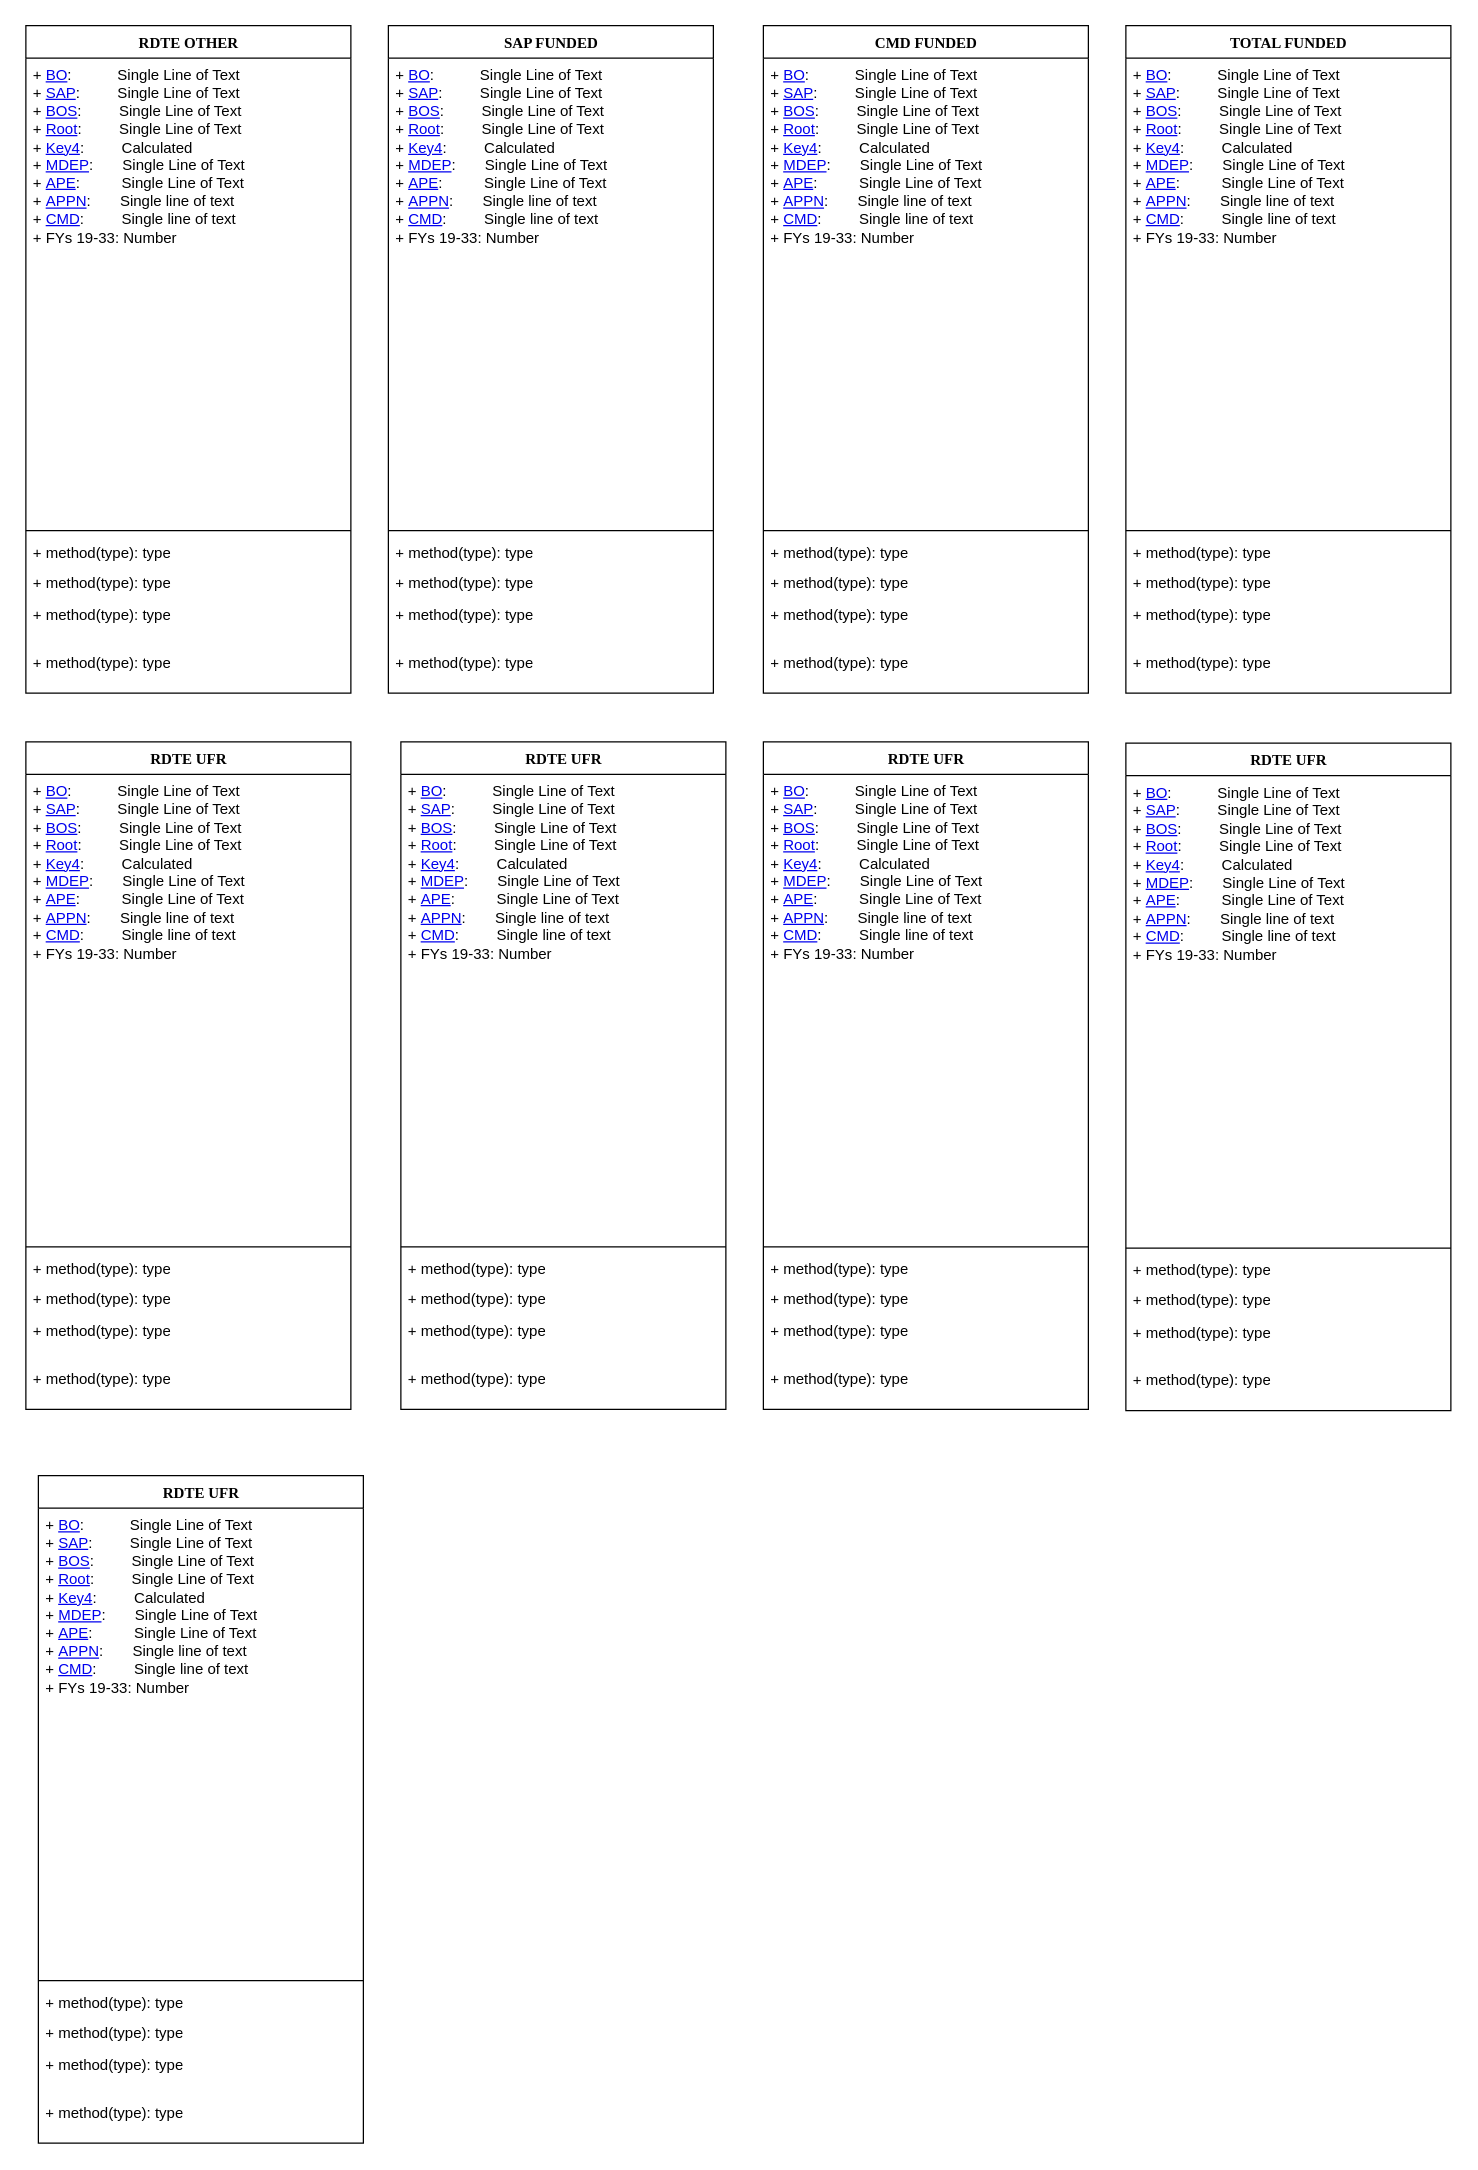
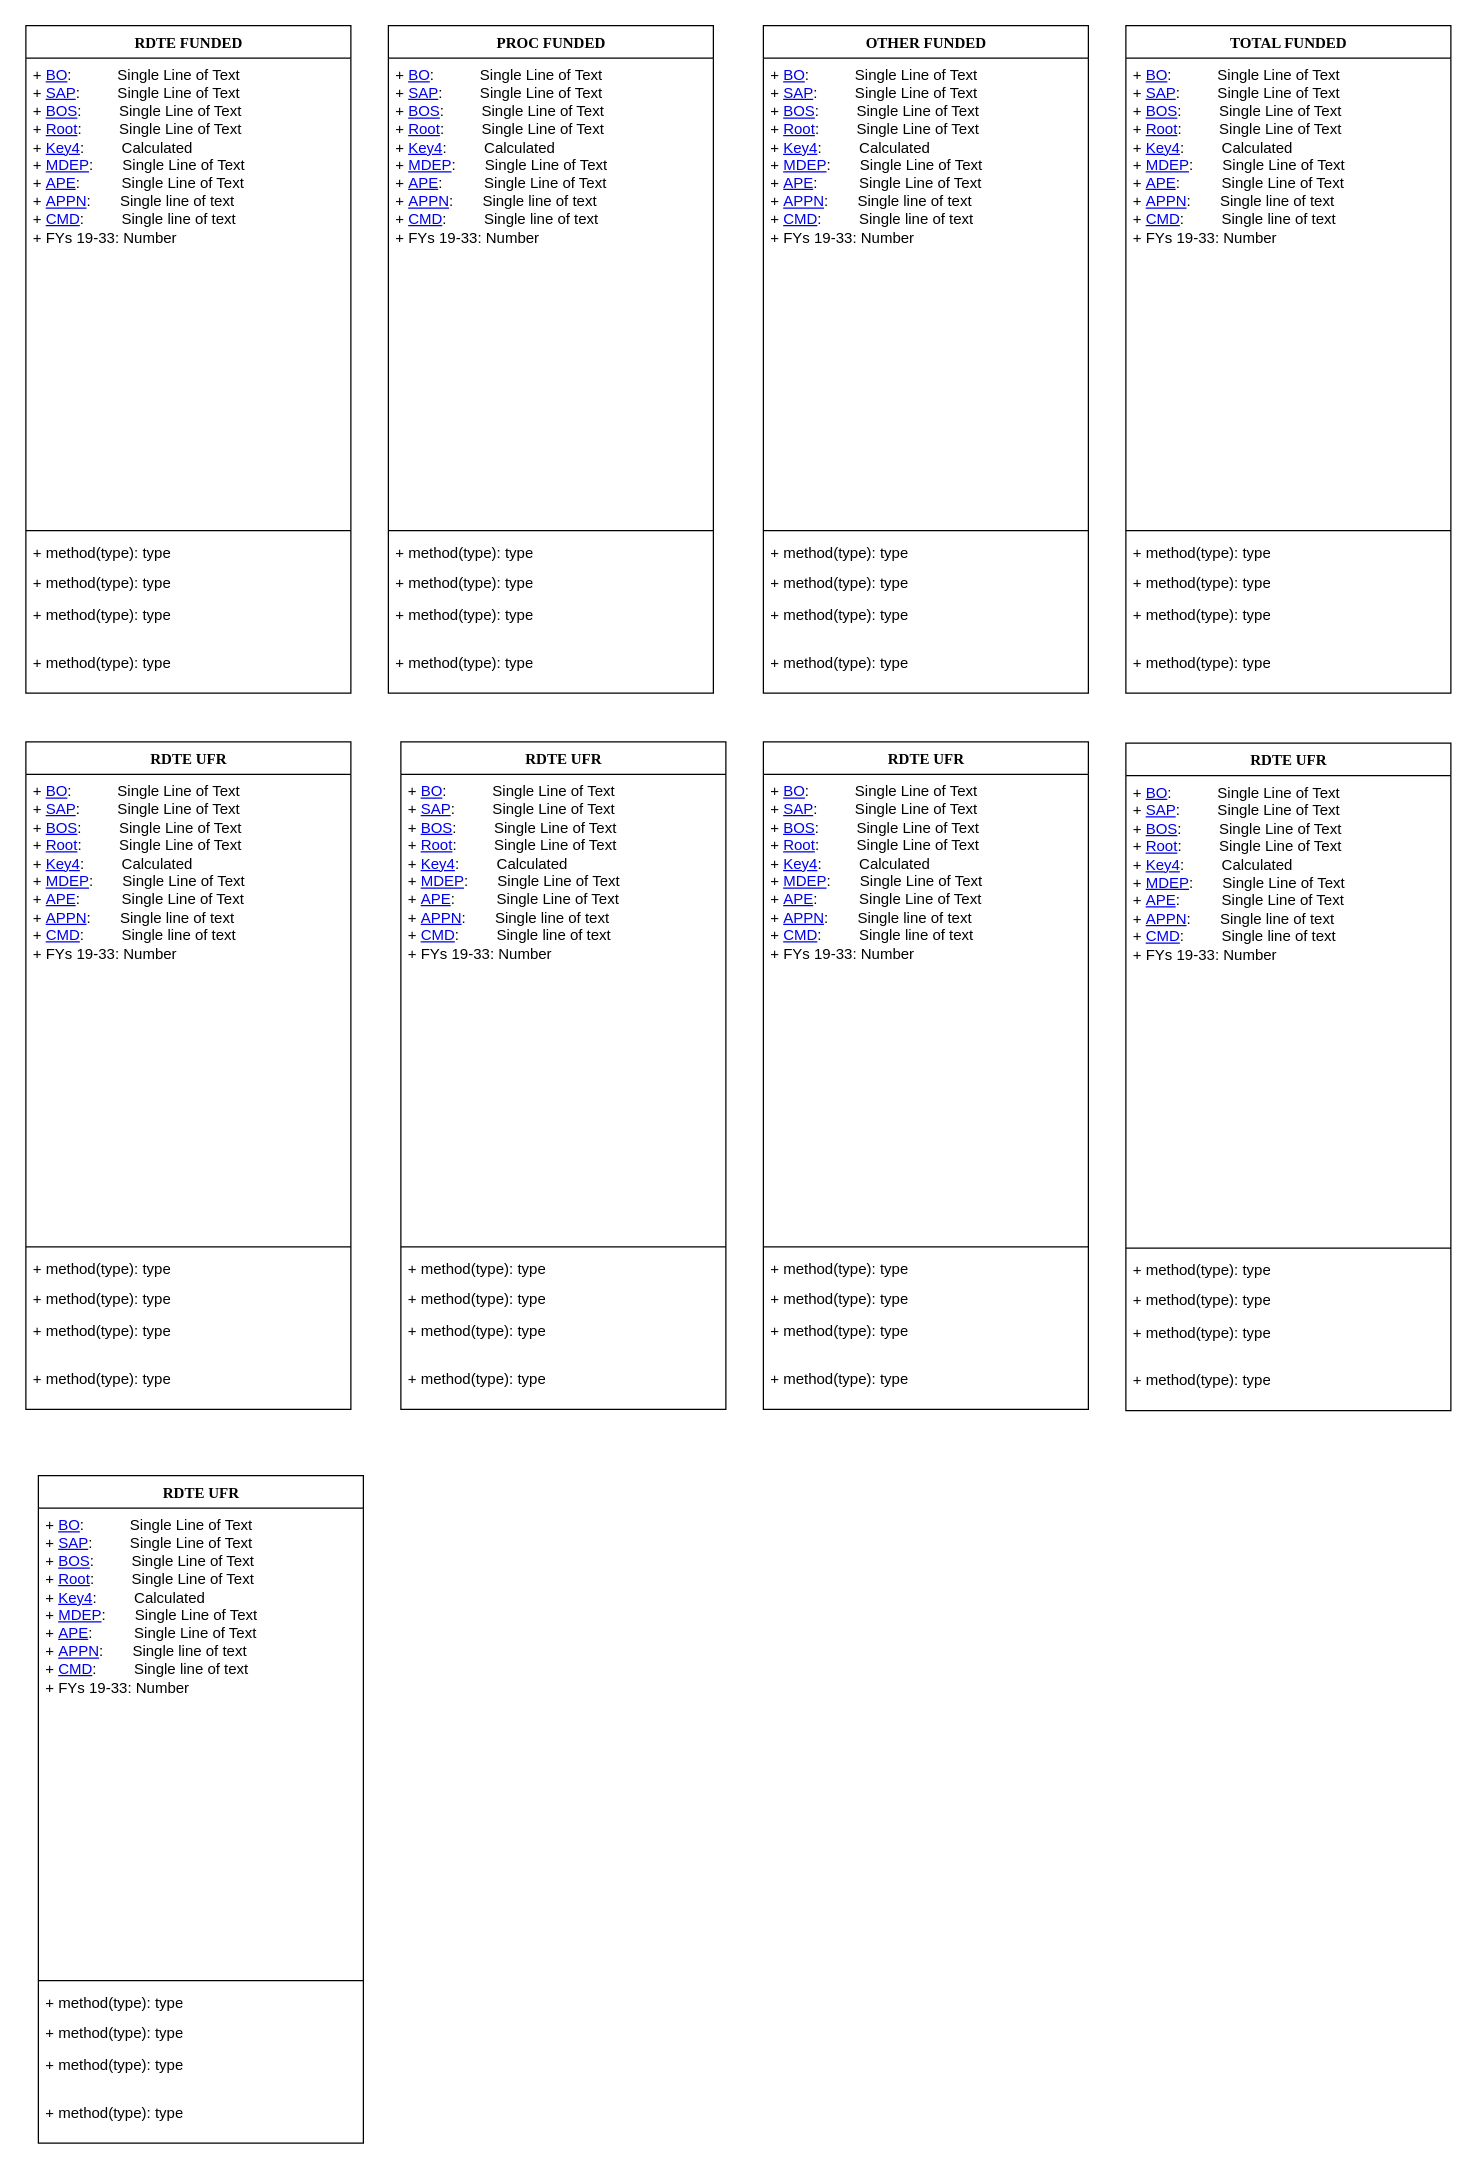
(189, 43) -> (189, 43)
(551, 43) -> (551, 43)
(926, 43) -> (926, 43)
